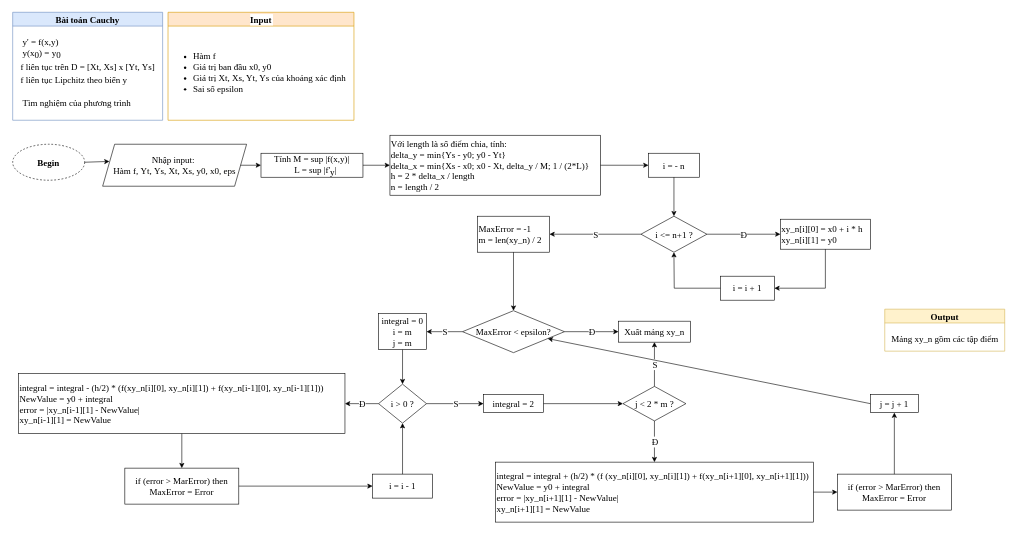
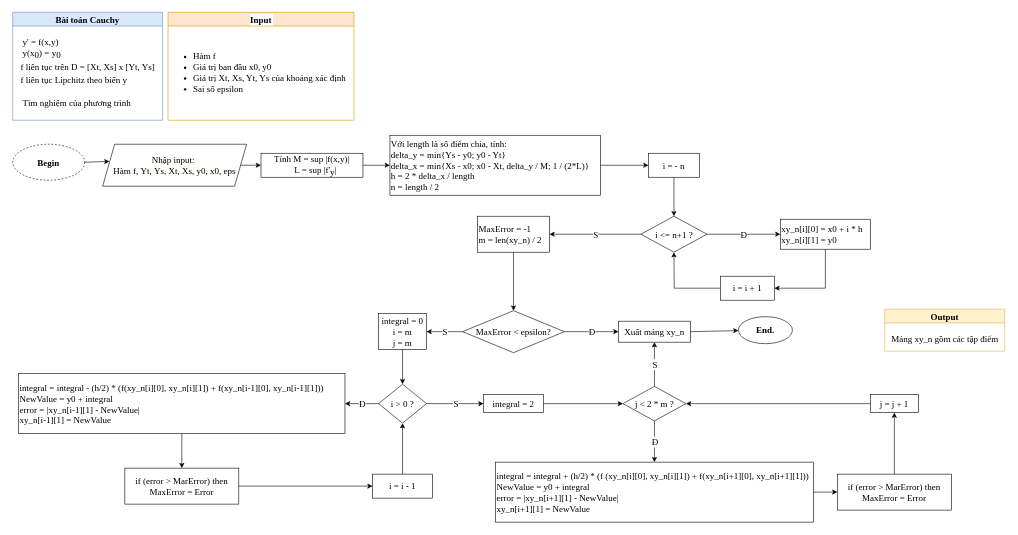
none -> (765, 330)
none -> (698, 332)
(709, 371) -> (779, 404)
